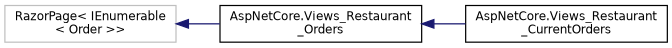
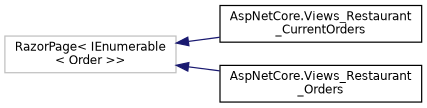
(450, 24) -> (204, 39)
